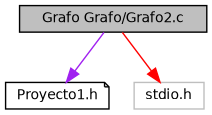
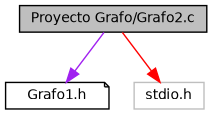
(113, 19) -> (113, 19)
(57, 96) -> (57, 96)
